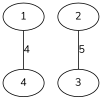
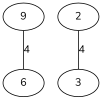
(24, 17) -> (24, 17)
(82, 50) -> (82, 50)
(24, 83) -> (24, 83)
